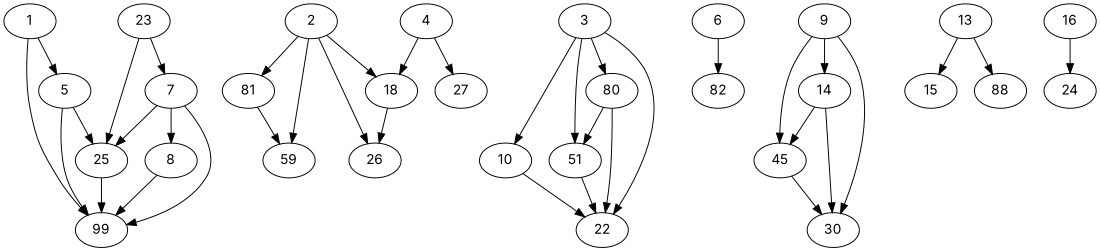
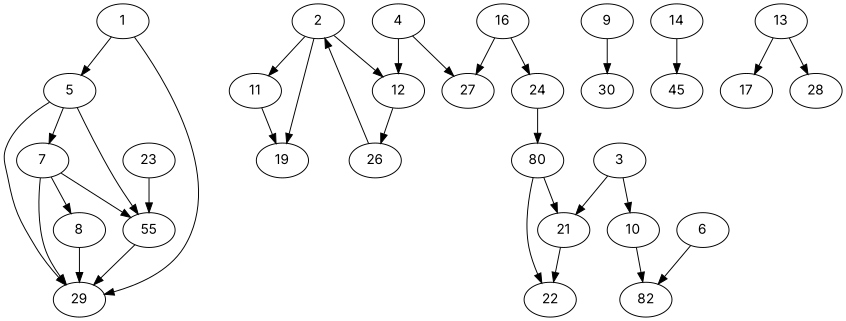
(825, 51) -> none
(156, 52) -> (58, 121)
none -> (488, 52)
(597, 52) -> (538, 121)
(787, 82) -> none
(341, 86) -> (349, 96)
(248, 91) -> (255, 91)
(391, 91) -> (398, 91)
(931, 91) -> (746, 91)
(1000, 91) -> (816, 91)
(654, 113) -> none
(829, 156) -> none
(101, 160) -> (149, 230)
(289, 160) -> (282, 160)
(575, 160) -> (564, 230)
(804, 191) -> none
(550, 192) -> (639, 260)
(101, 230) -> (79, 300)
